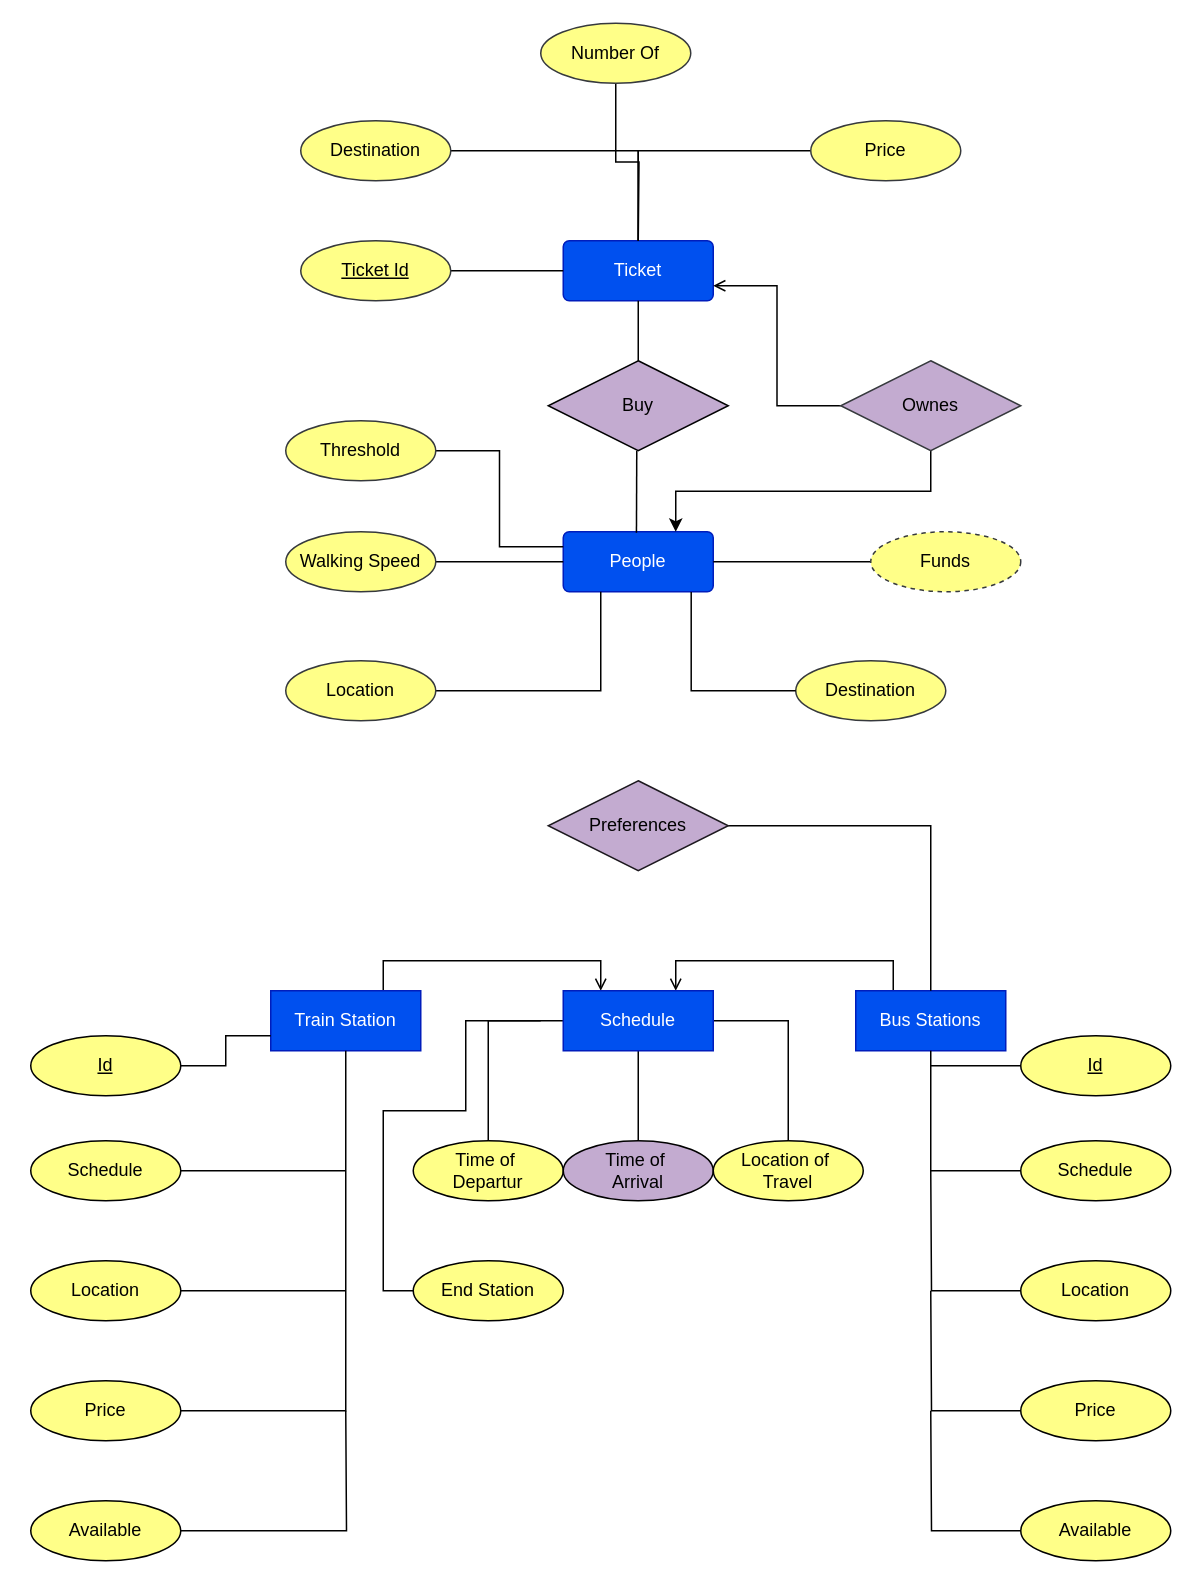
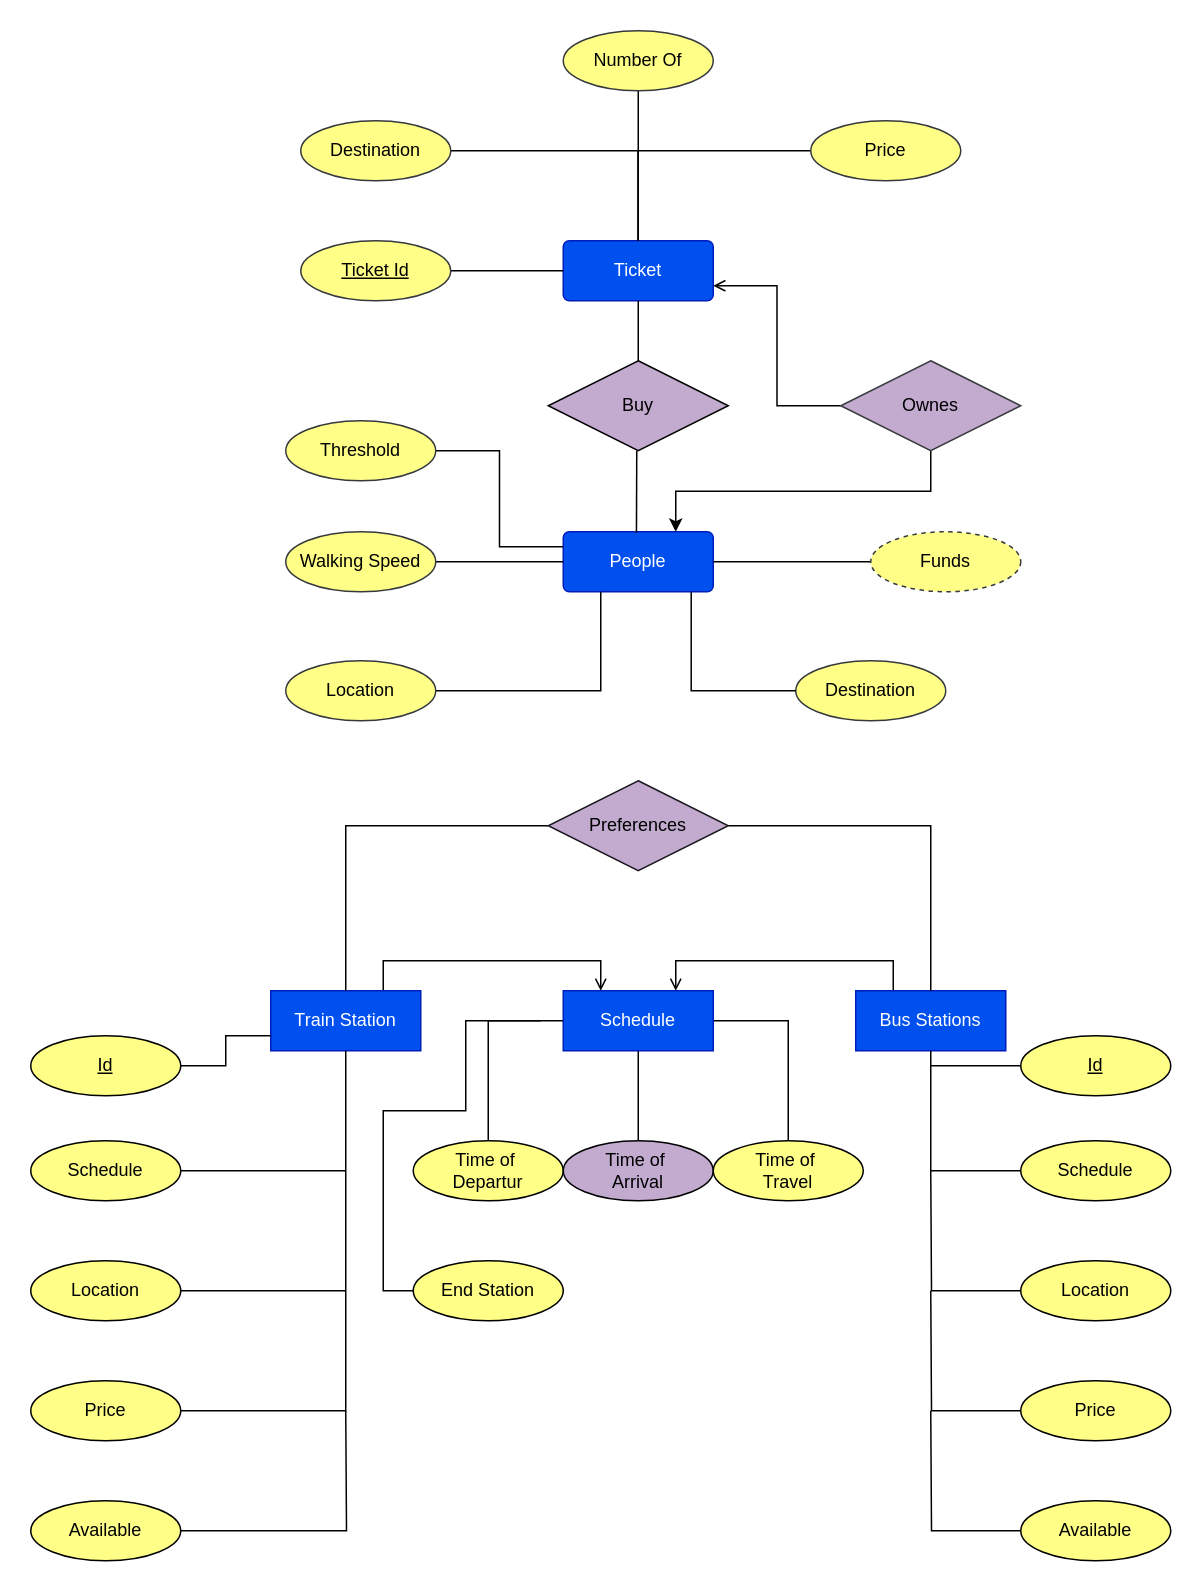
(616, 53) -> (638, 61)
none -> (365, 826)
(788, 1171) -> (788, 1171)
